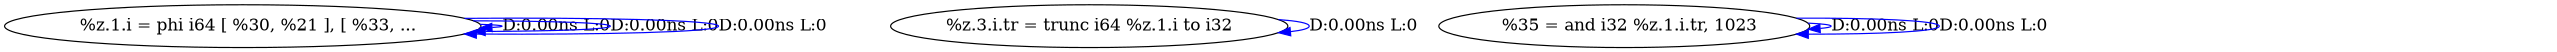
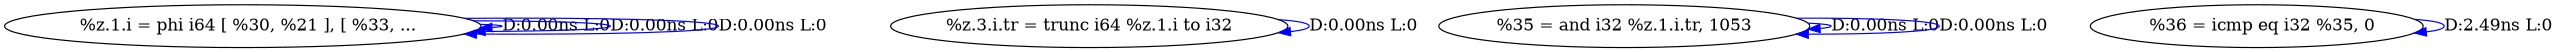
(1624, 26) -> (1624, 26)
none -> (2257, 26)
